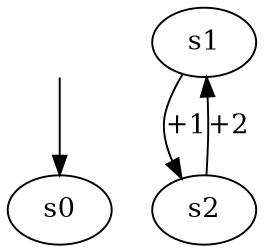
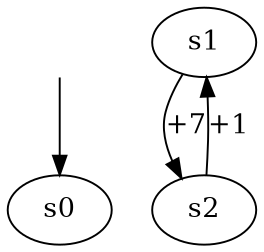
(187, 126) -> (187, 126)
(229, 126) -> (229, 126)
